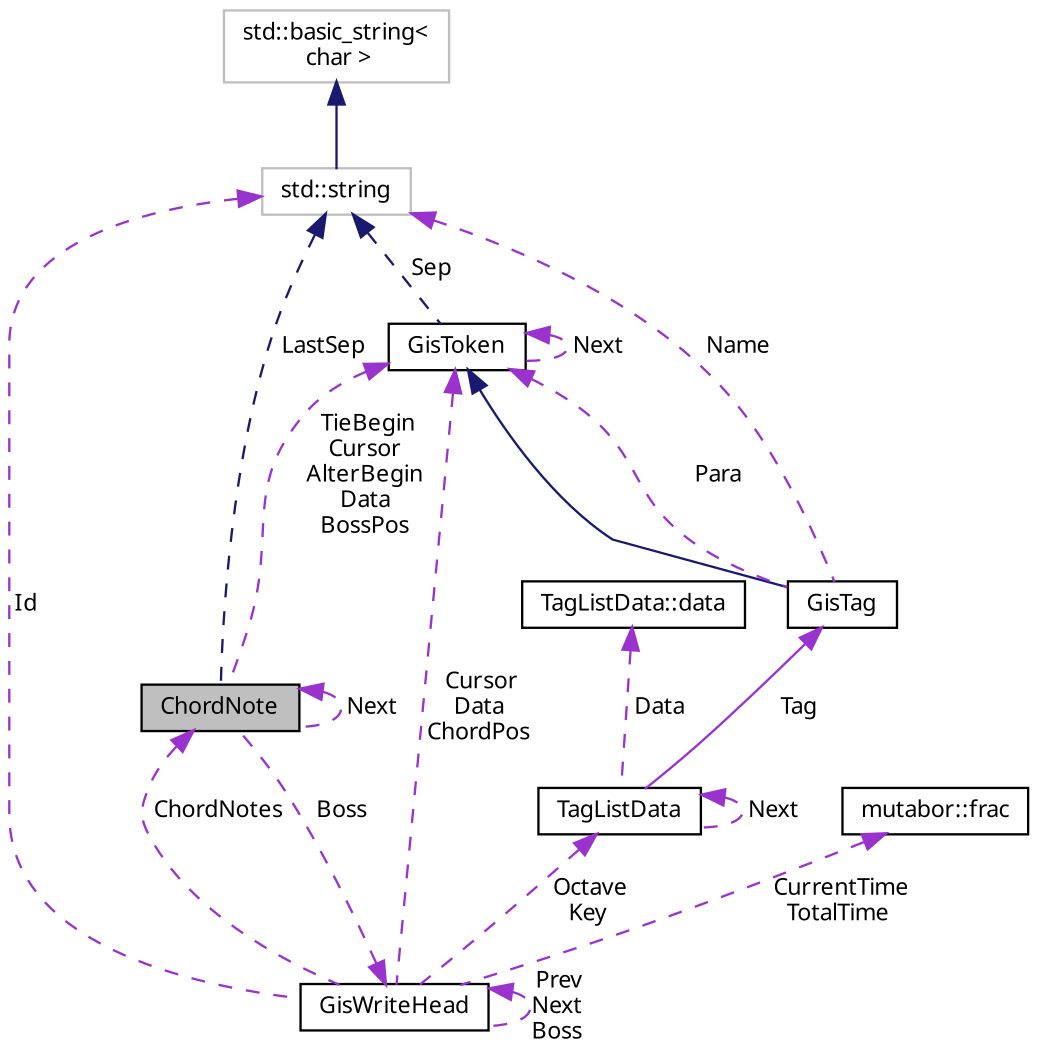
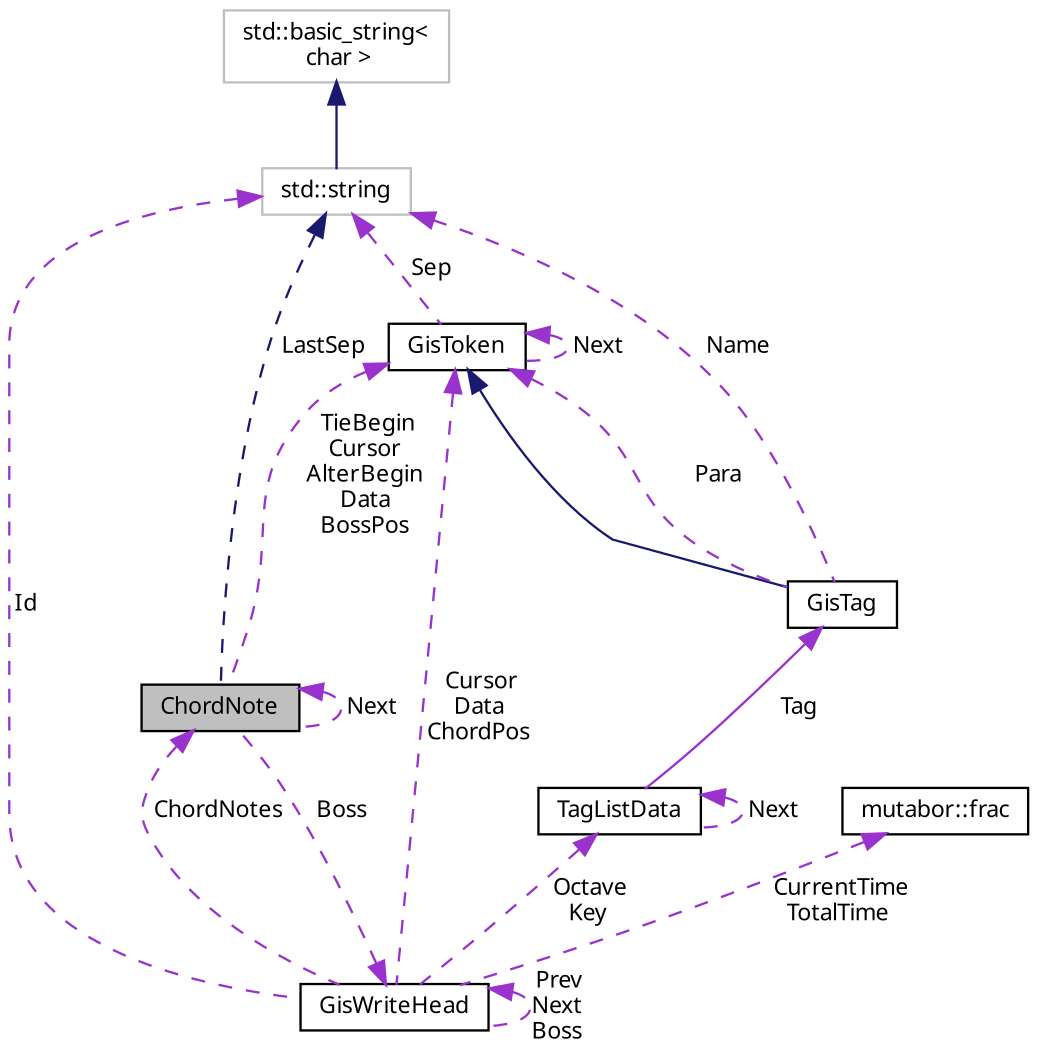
(404, 279) -> (404, 279)
(634, 605) -> none
